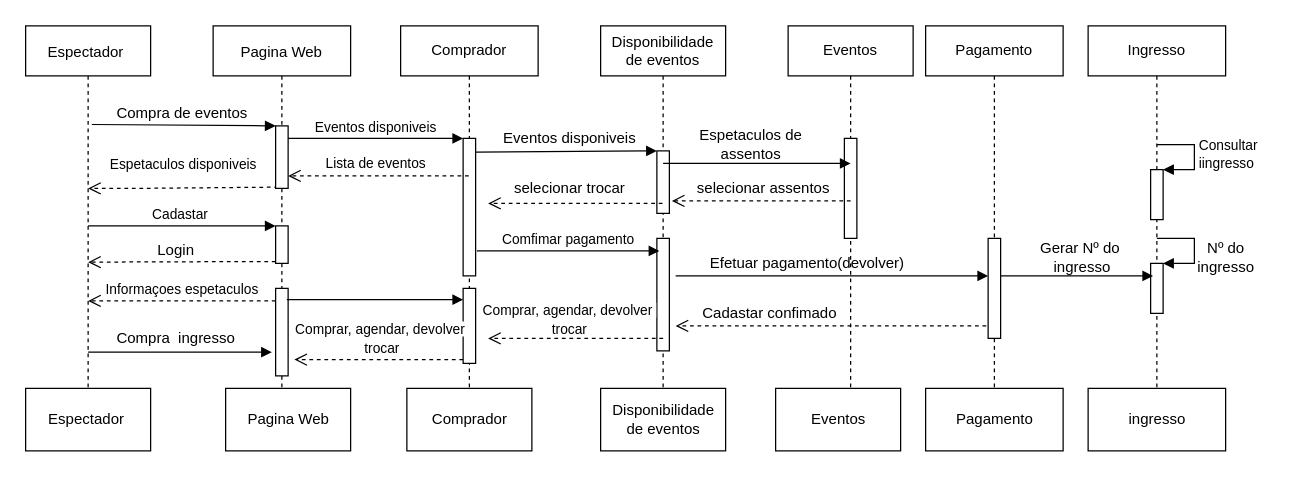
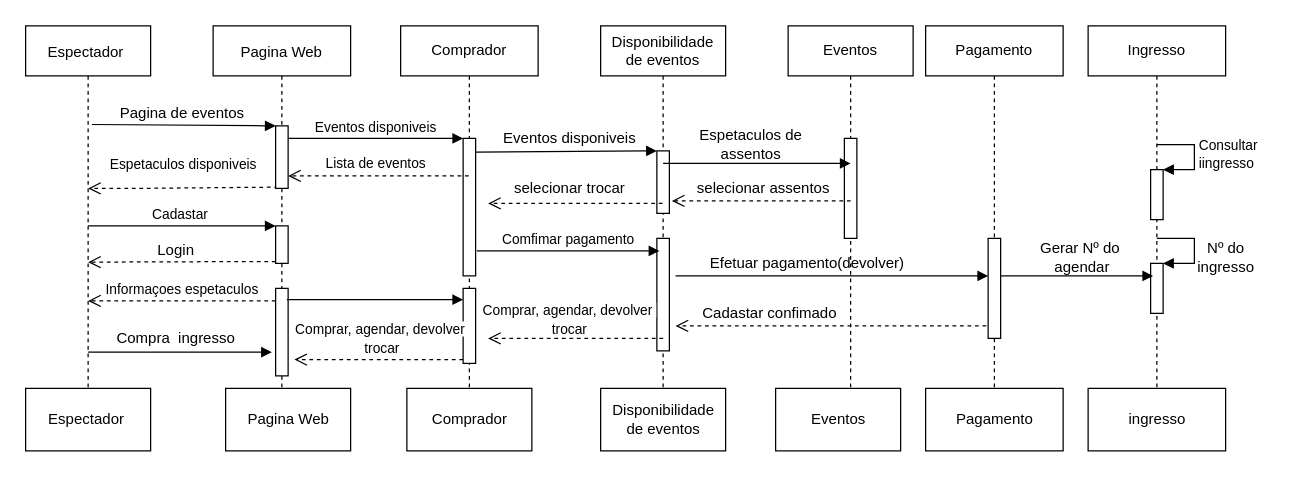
(183, 113) -> (183, 113)
(1083, 257) -> (1083, 257)
